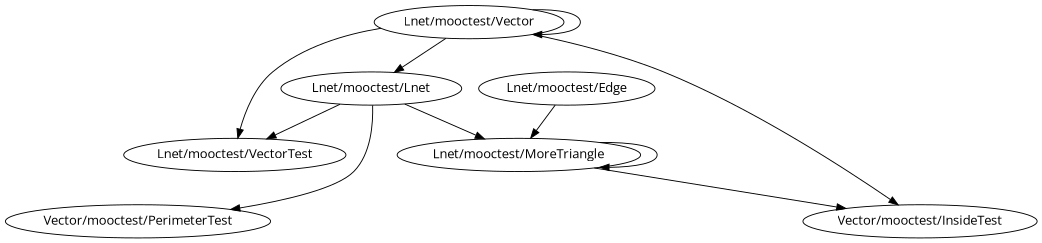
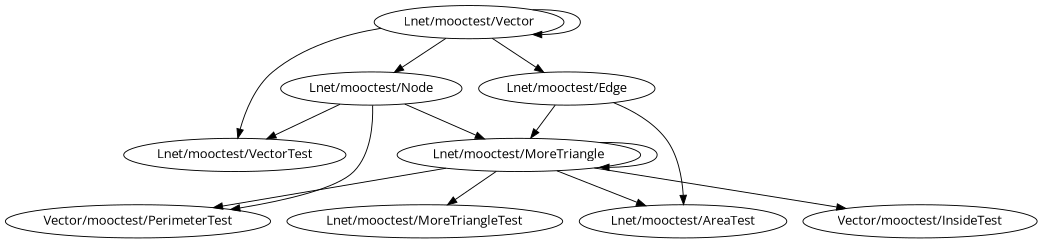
(371, 89) -> (371, 89)
(720, 98) -> (514, 53)
none -> (345, 185)
none -> (425, 221)
none -> (683, 221)
